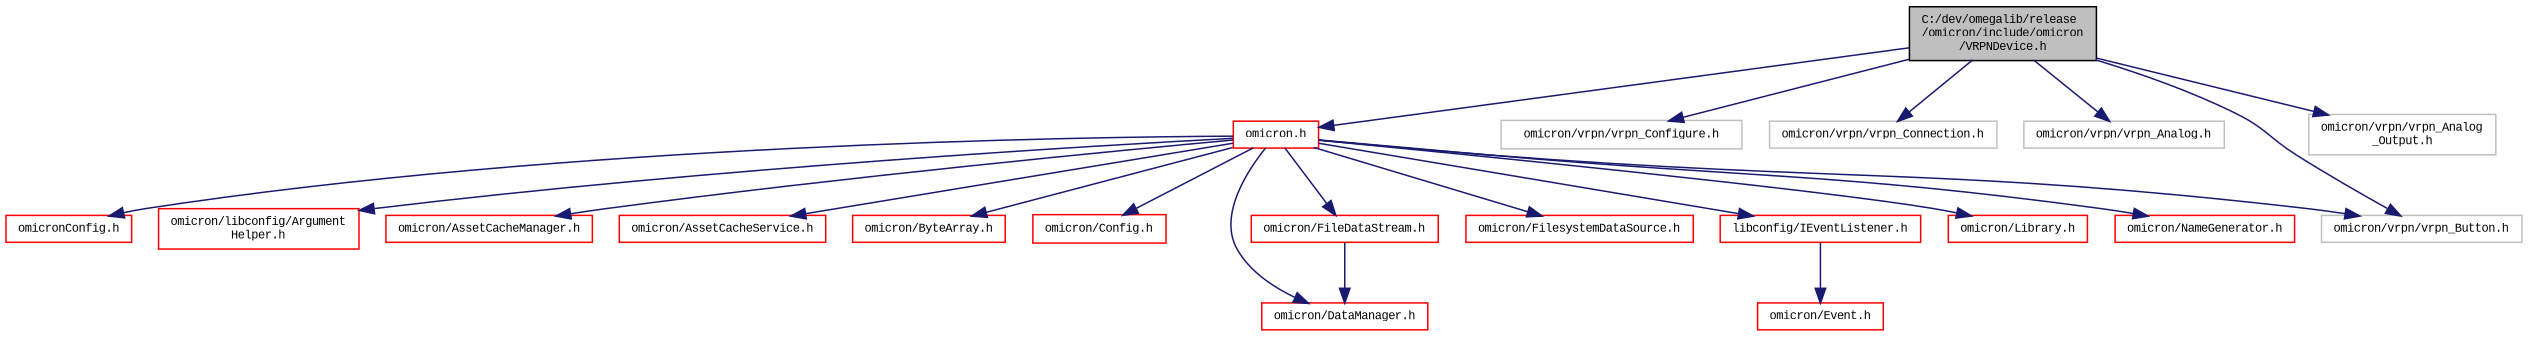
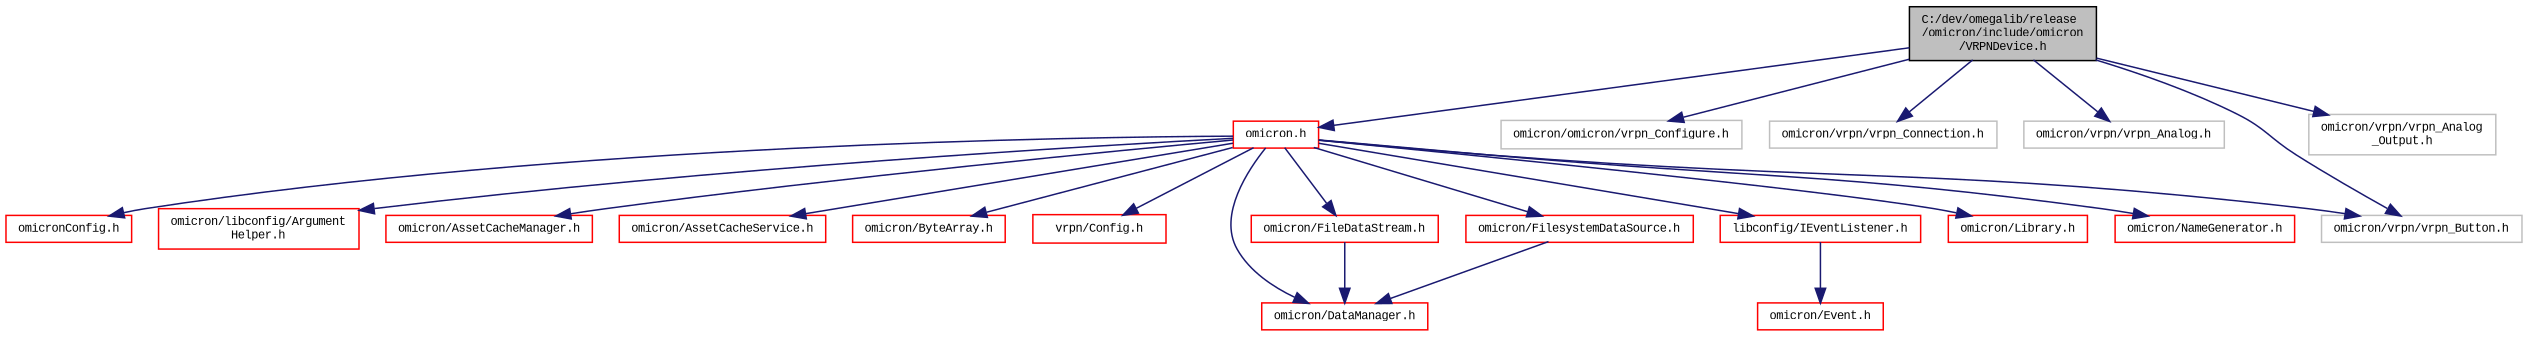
(1621, 135) -> (1621, 135)
(1099, 229) -> (1099, 229)
none -> (1469, 270)
